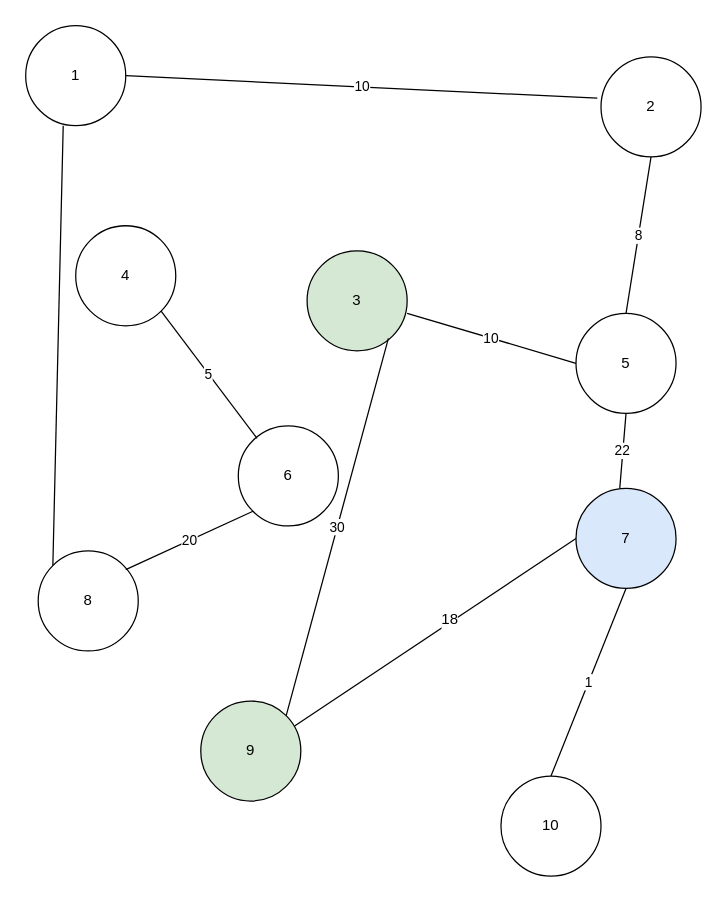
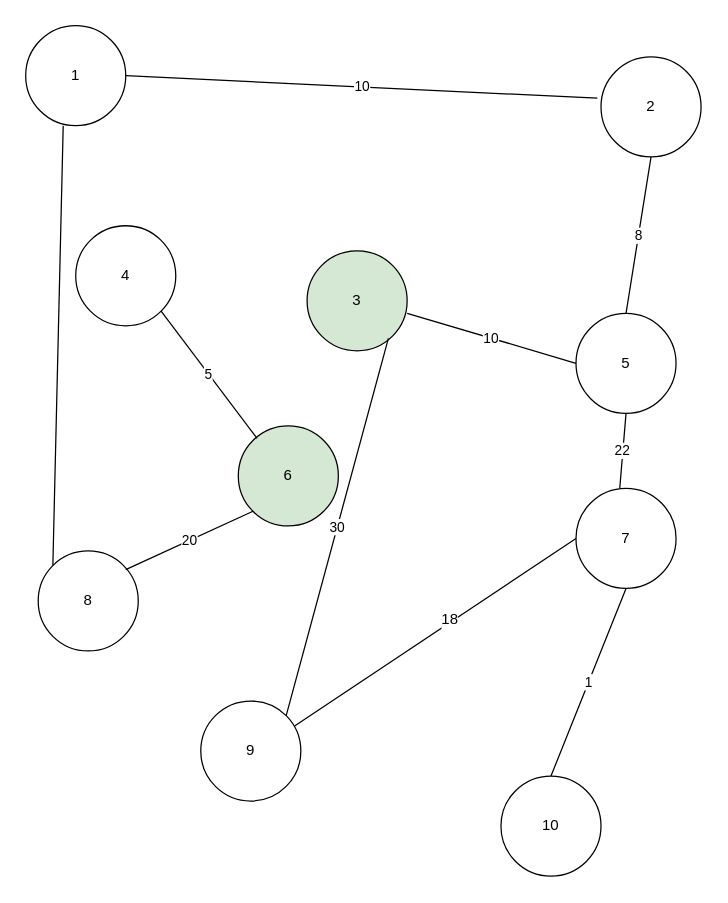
(288, 476) -> (288, 476)
(626, 538) -> (626, 538)
(251, 751) -> (251, 751)
